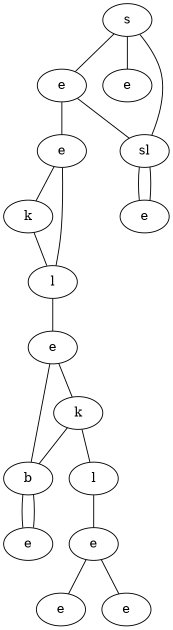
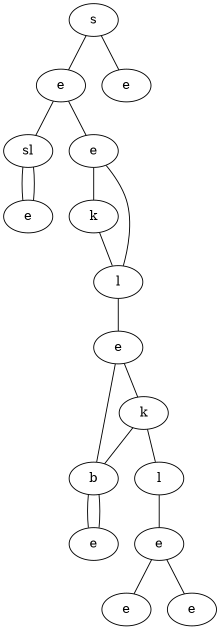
(162, 83) -> none
